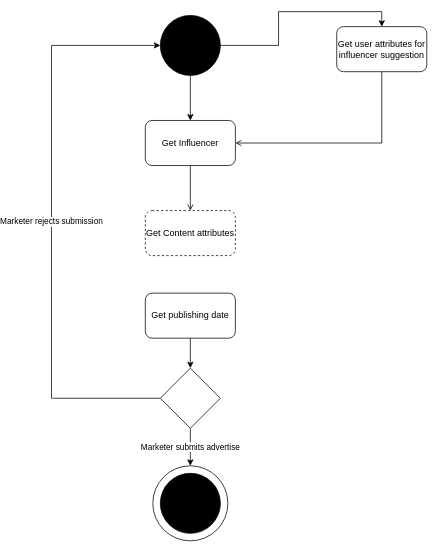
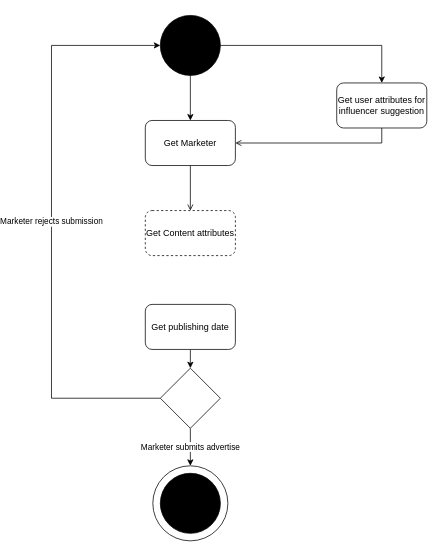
(381, 49) -> (381, 105)
(190, 143) -> (190, 143)
(190, 315) -> (190, 327)
